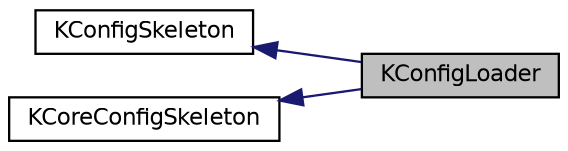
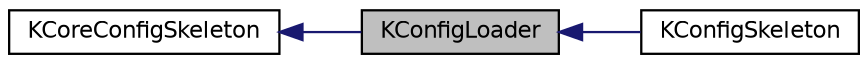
(319, 56) -> (611, 32)
